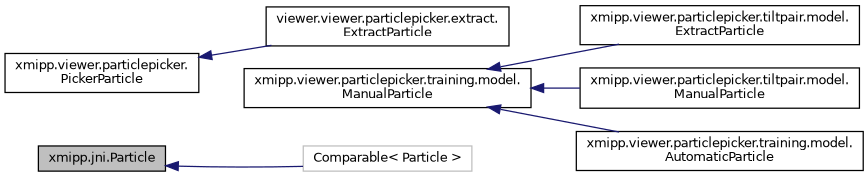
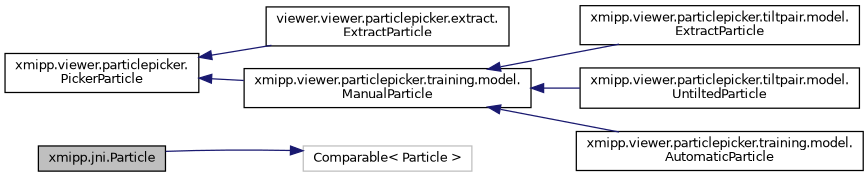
none -> (228, 80)
(720, 88) -> (720, 88)
(241, 167) -> (228, 150)
